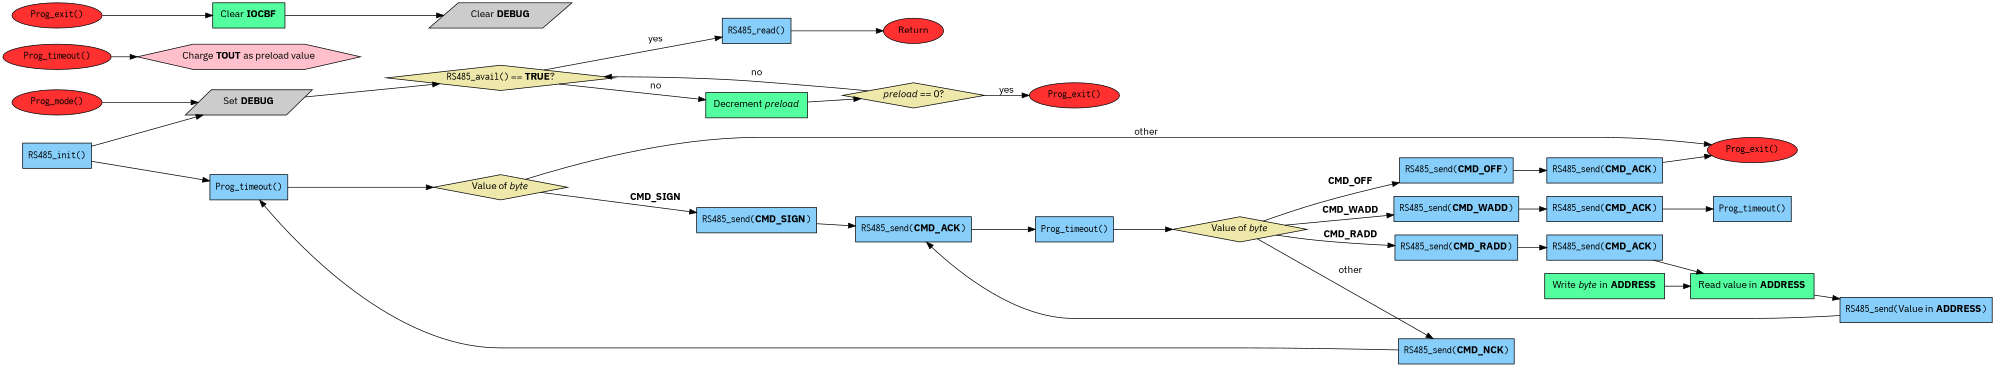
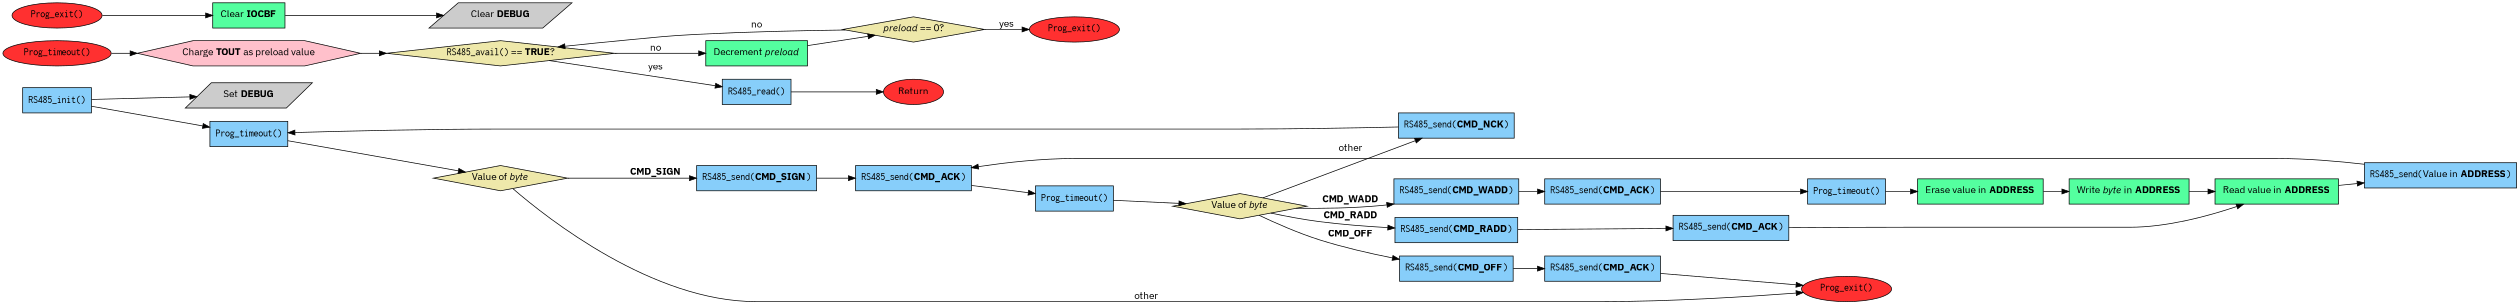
(369, 91) -> (370, 53)
(57, 102) -> none
none -> (1980, 191)
